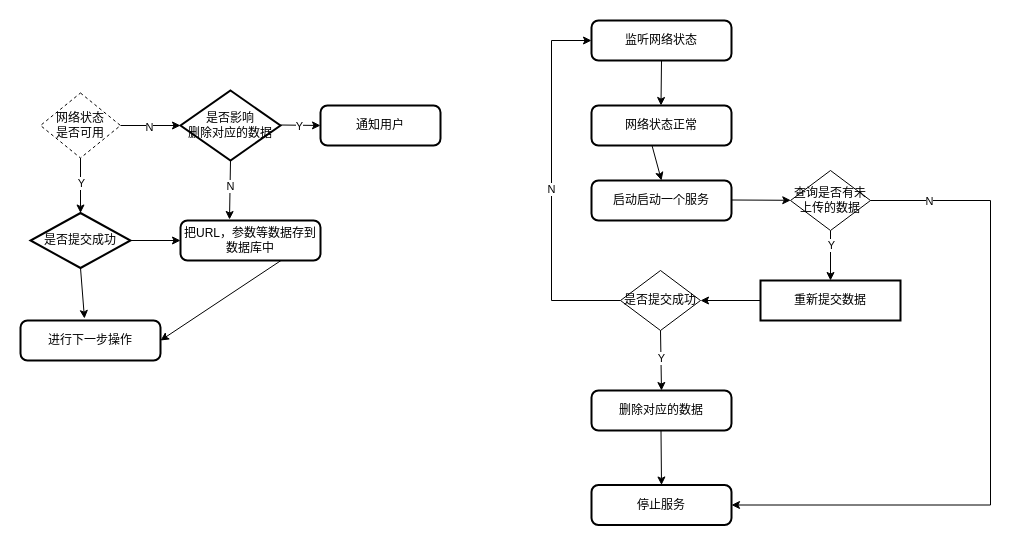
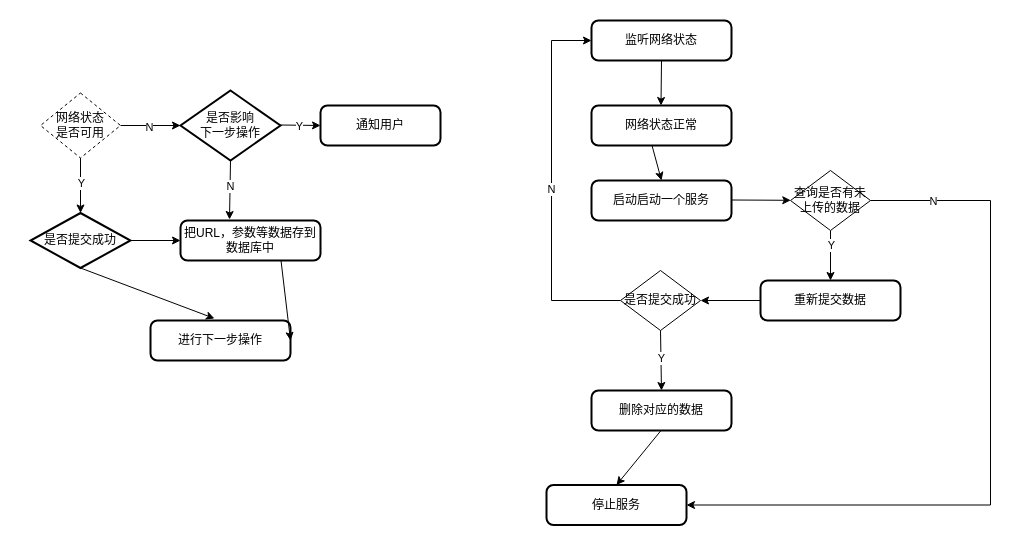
(231, 126) -> (231, 126)
(831, 301) -> (831, 301)
(91, 341) -> (221, 341)
(662, 505) -> (617, 505)
